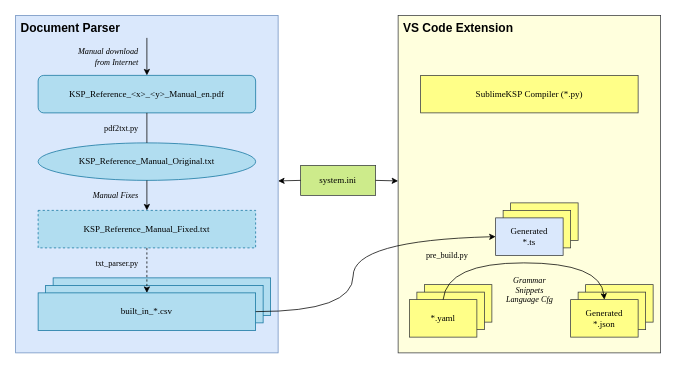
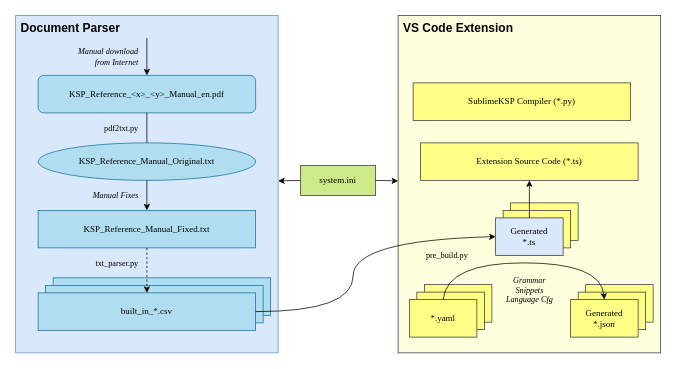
(529, 94) -> (522, 102)
none -> (529, 162)
none -> (529, 202)
(147, 229) -> (147, 229)
